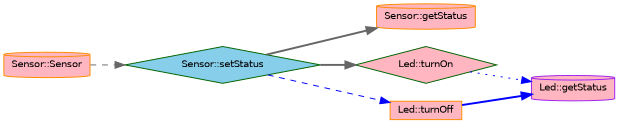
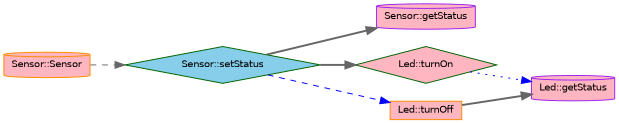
(426, 17) -> (426, 17)
(492, 100) -> (492, 100)
